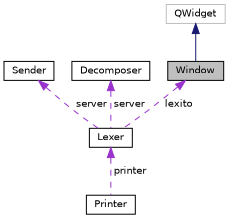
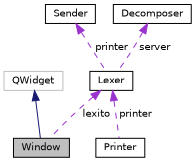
(90, 104) -> (110, 47)
(151, 108) -> (71, 117)
